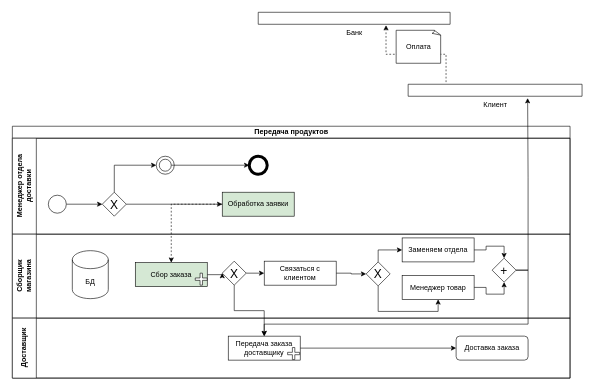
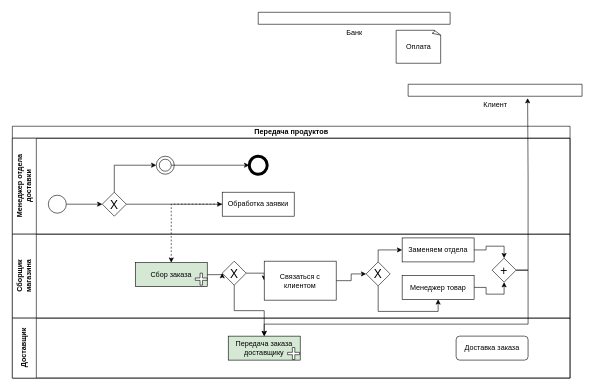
(386, 30) -> none
(258, 204) -> (258, 204)
(300, 273) -> (300, 281)
(90, 275) -> none
(264, 348) -> (264, 348)
(450, 348) -> none
